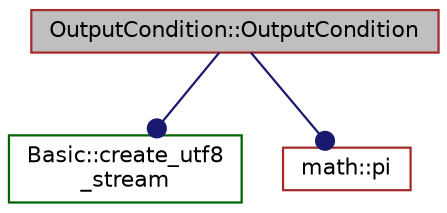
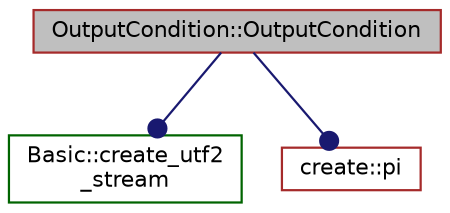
(125, 169) -> (125, 169)
(347, 169) -> (351, 169)
